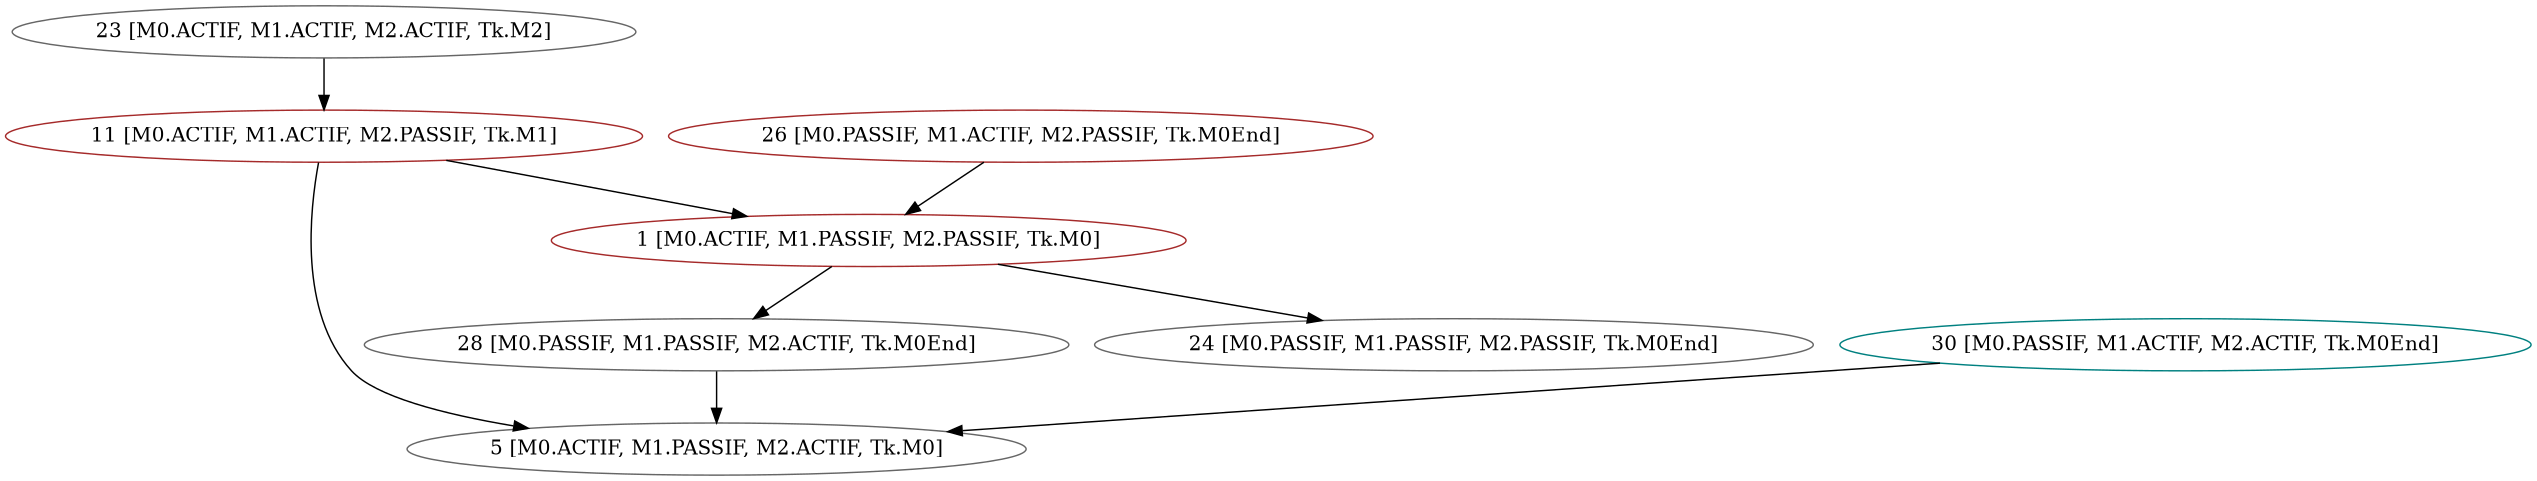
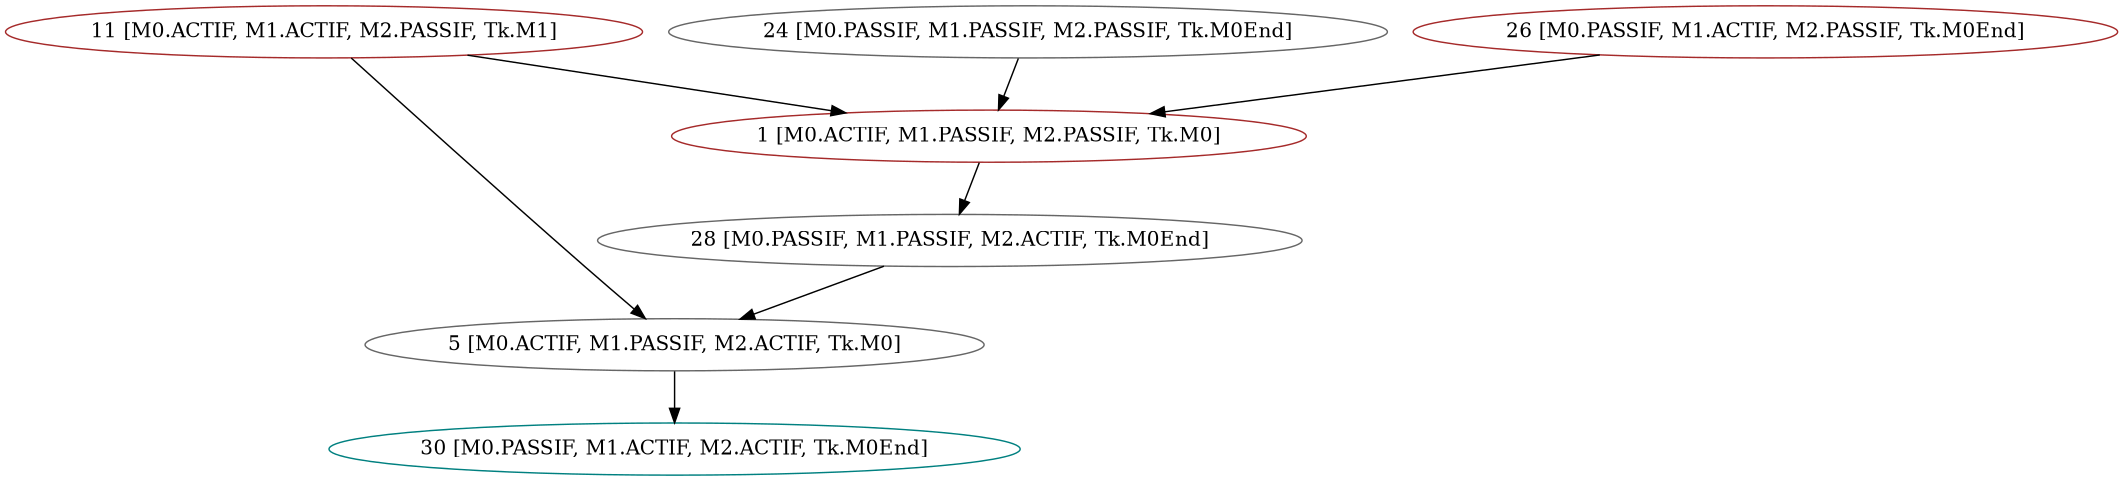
(324, 32) -> none
(1153, 291) -> (1011, 77)
(1451, 397) -> (675, 390)
